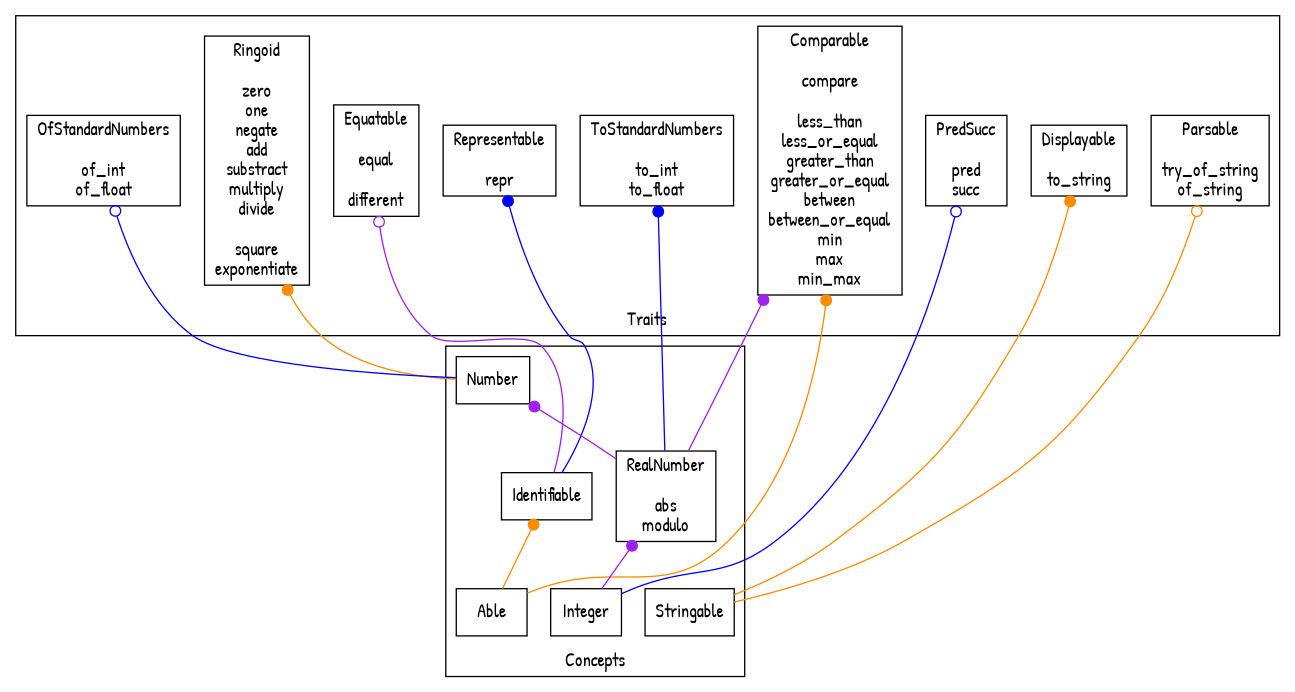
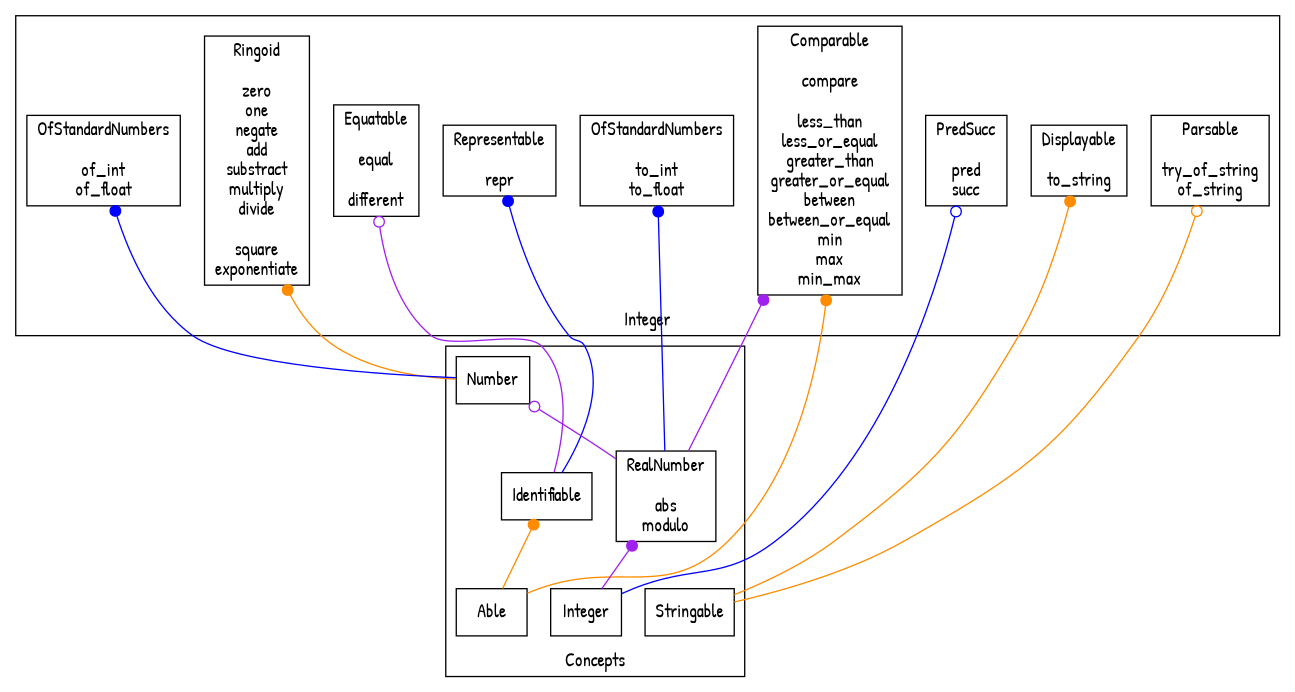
(657, 161) -> (657, 161)
(648, 321) -> (648, 321)
(251, 356) -> (251, 356)
(574, 431) -> (574, 431)
